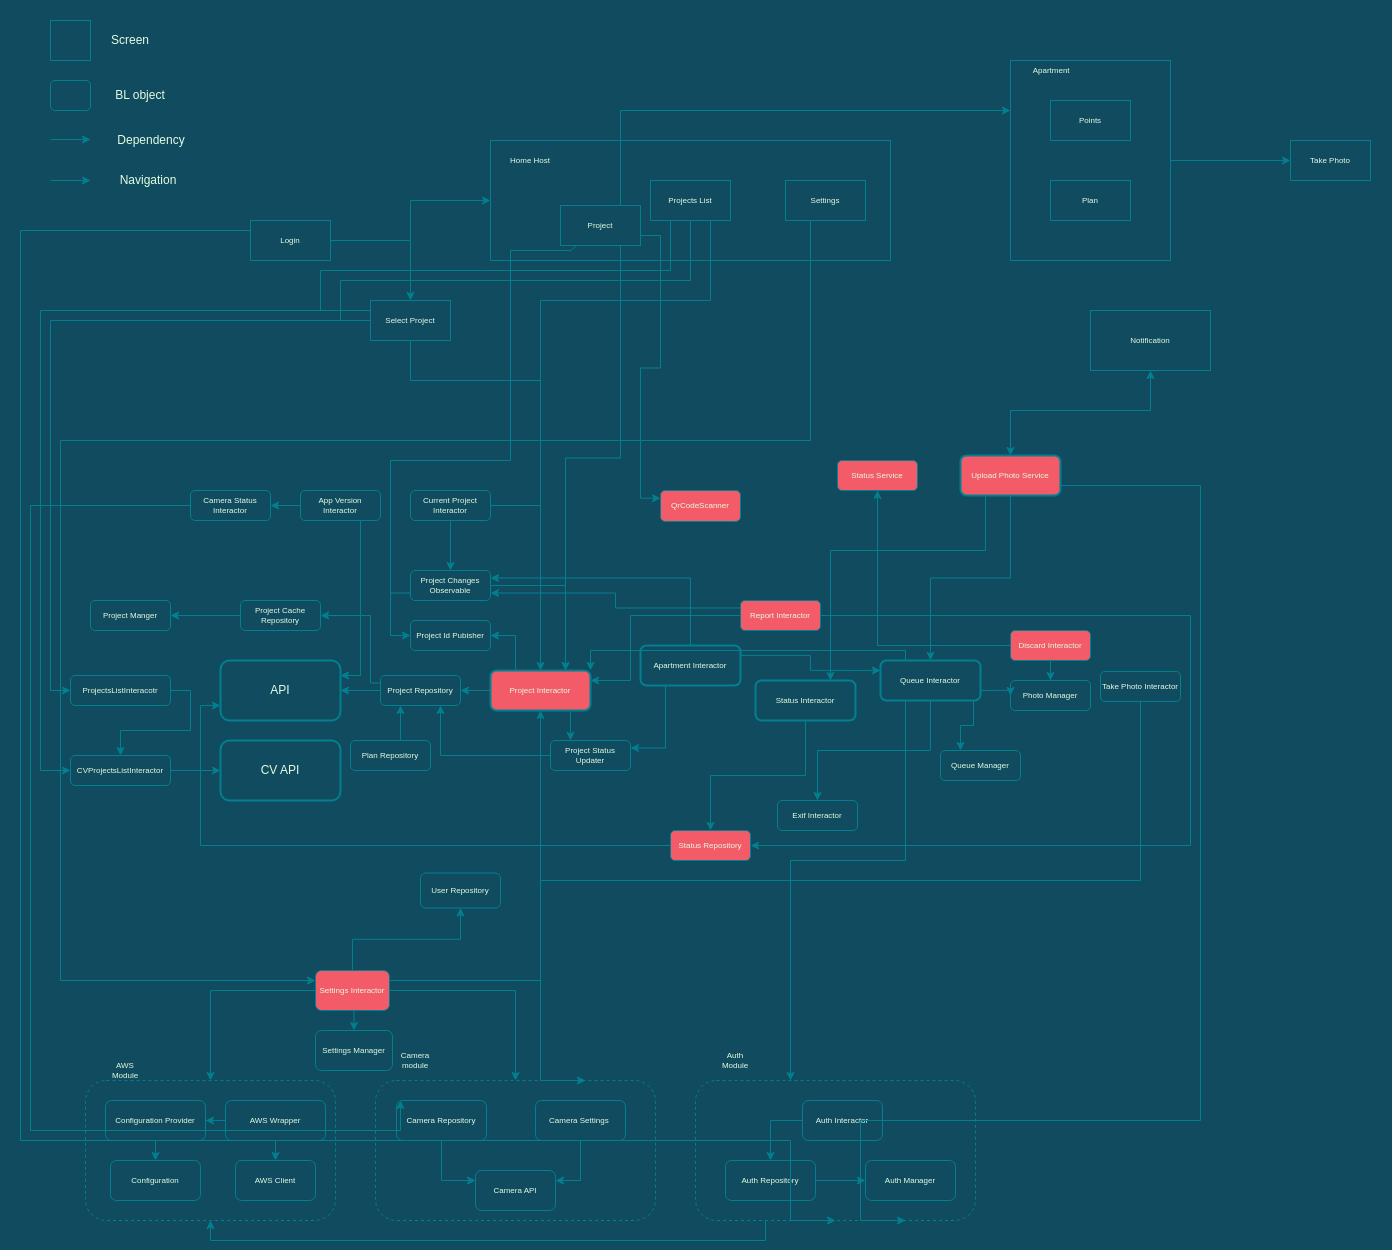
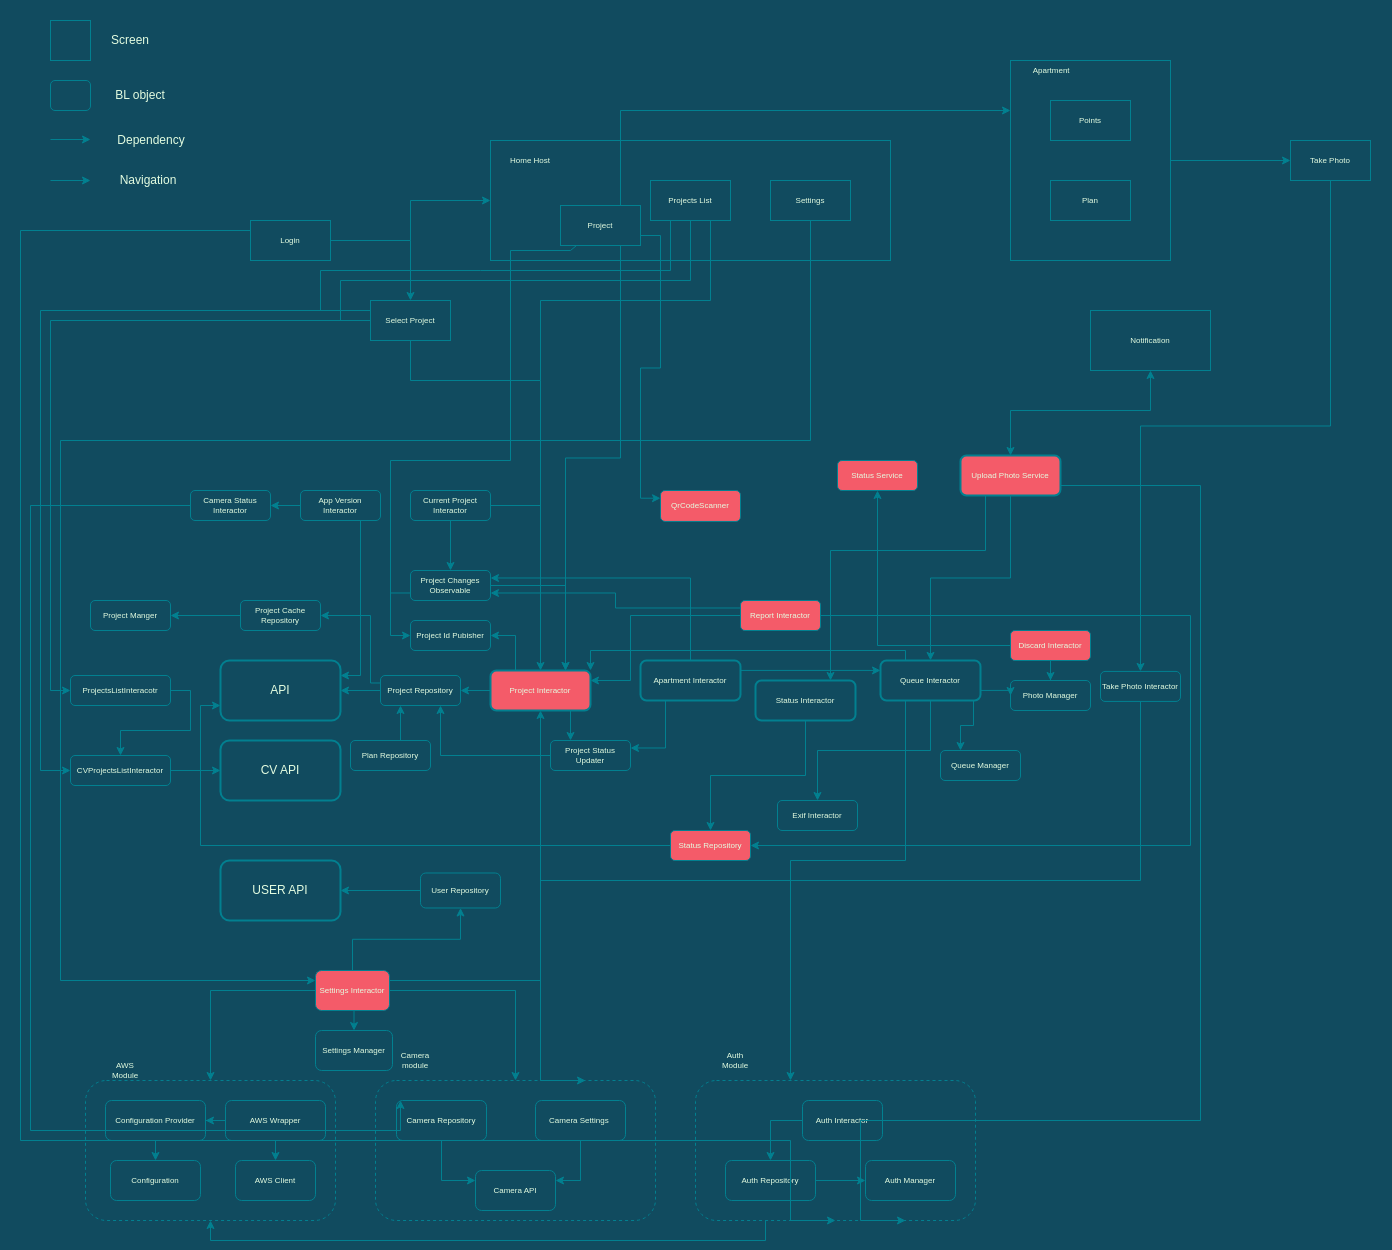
(826, 201) -> (811, 201)
none -> (1331, 305)
(691, 665) -> (691, 680)
none -> (281, 891)
none -> (384, 891)
